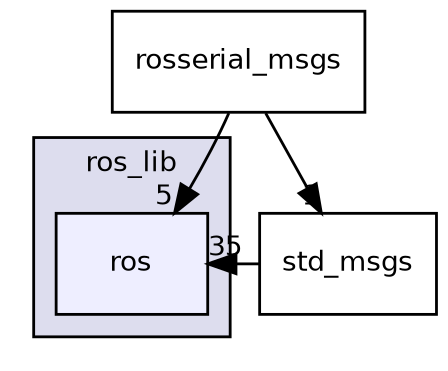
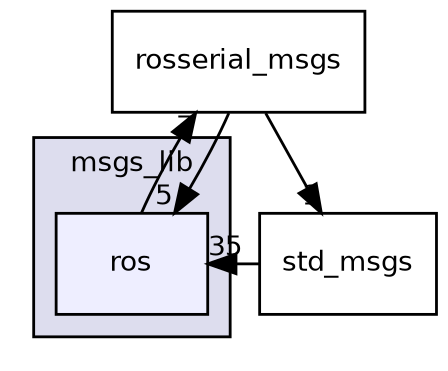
(132, 164) -> (132, 164)
none -> (160, 175)
